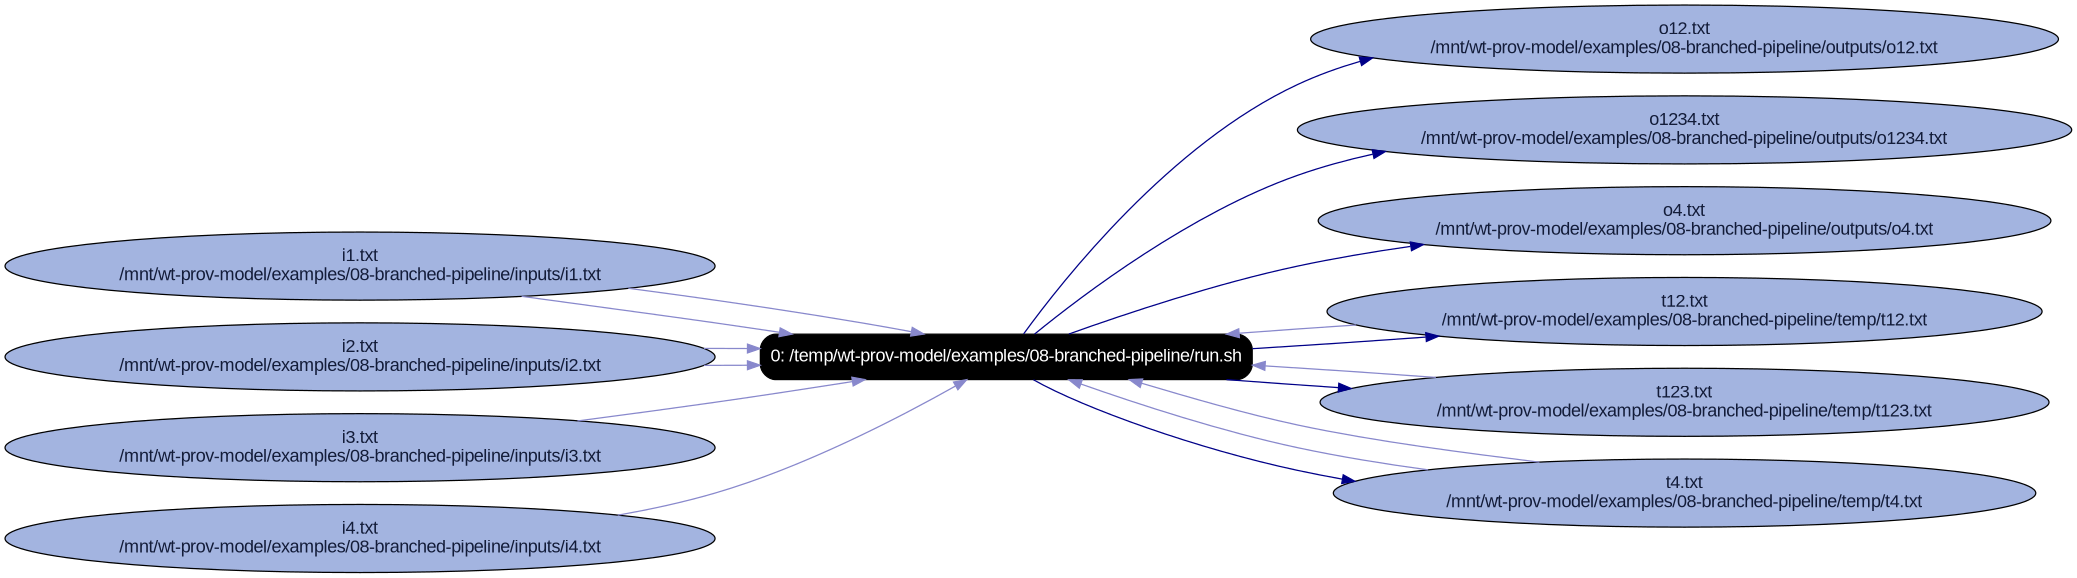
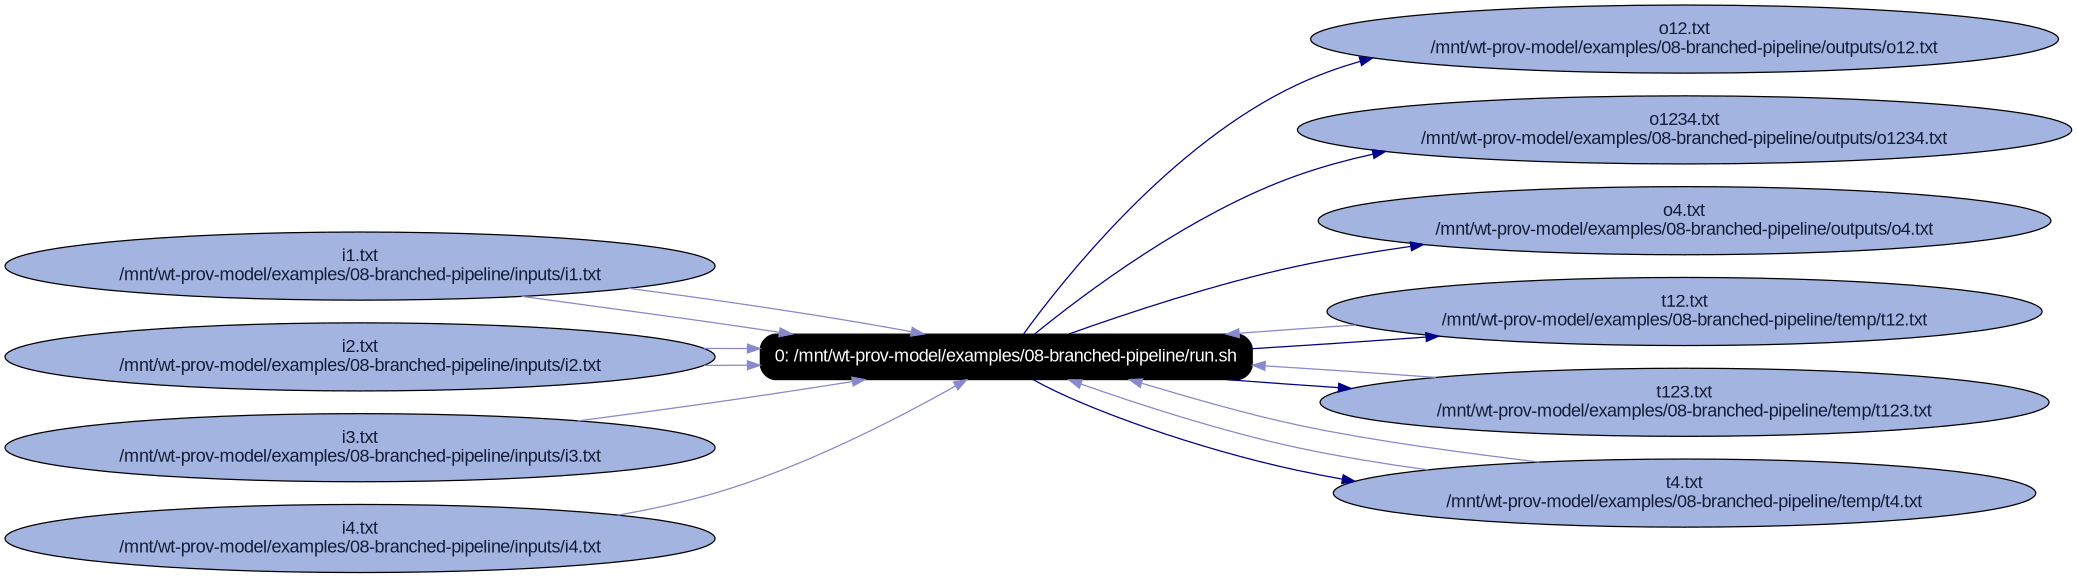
(1006, 357) -> (1006, 357)
